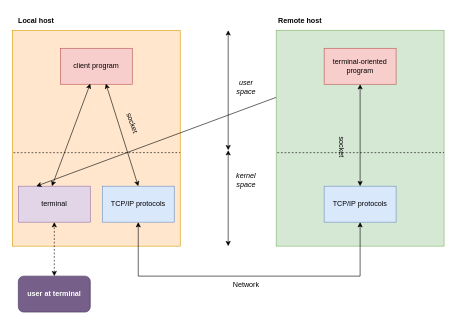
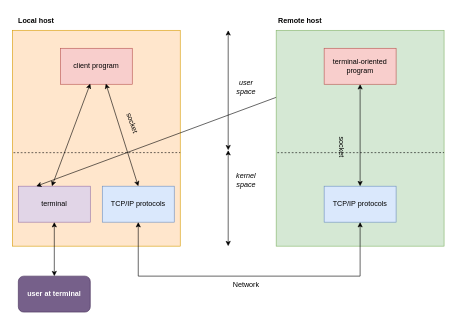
(54, 249) -> (54, 249)
